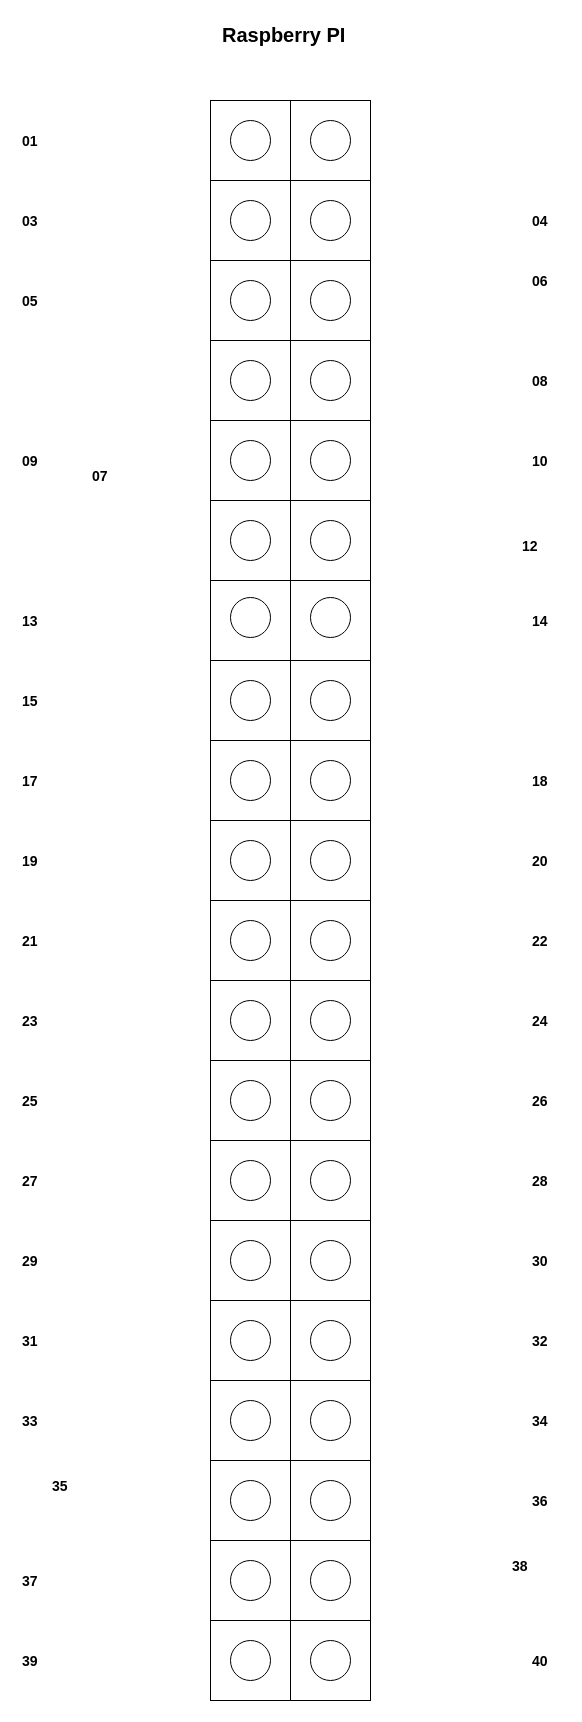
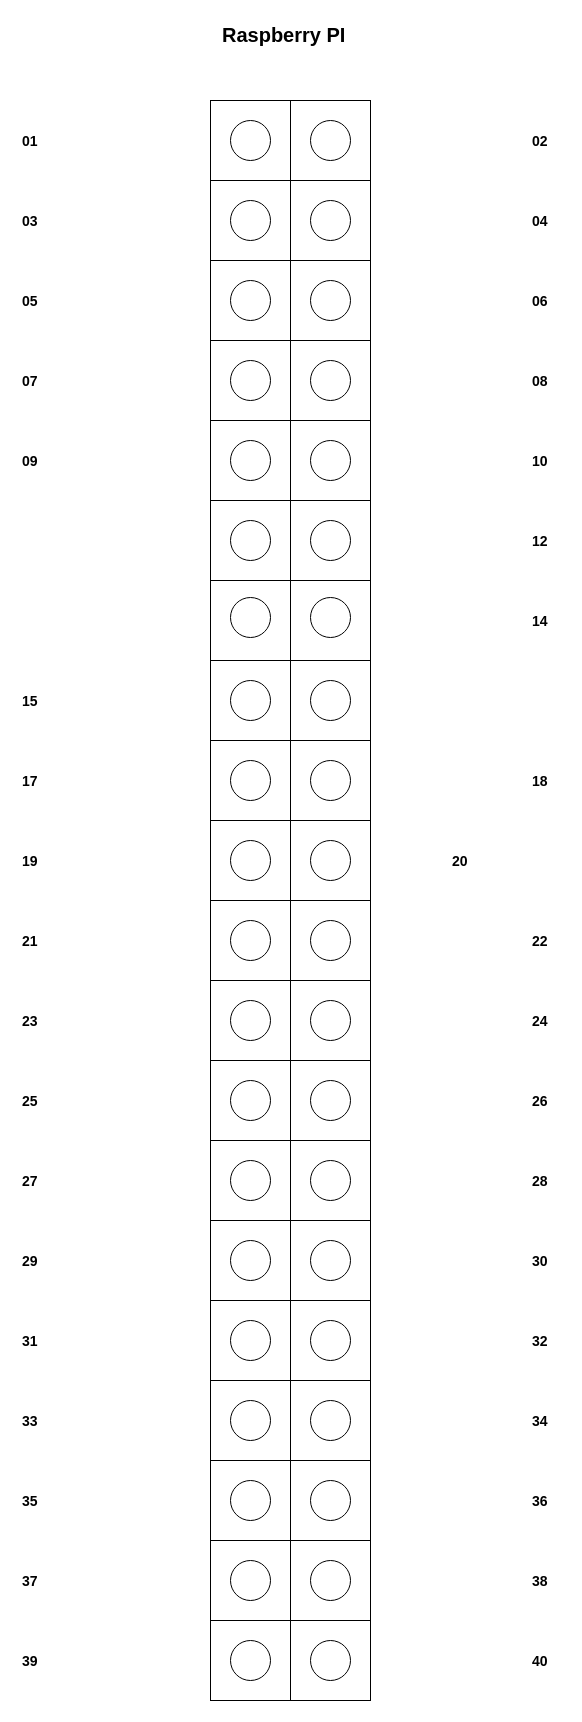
none -> (546, 141)
(546, 281) -> (546, 301)
(106, 476) -> (36, 381)
(536, 546) -> (546, 541)
(36, 621) -> none
(546, 861) -> (466, 861)
(66, 1486) -> (36, 1501)
(526, 1566) -> (546, 1581)
